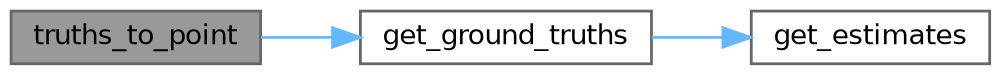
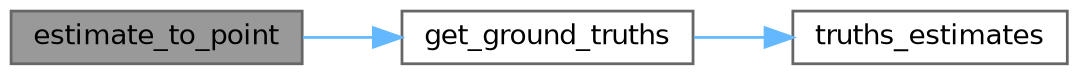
(136, 37) -> (157, 37)
(870, 37) -> (930, 37)
